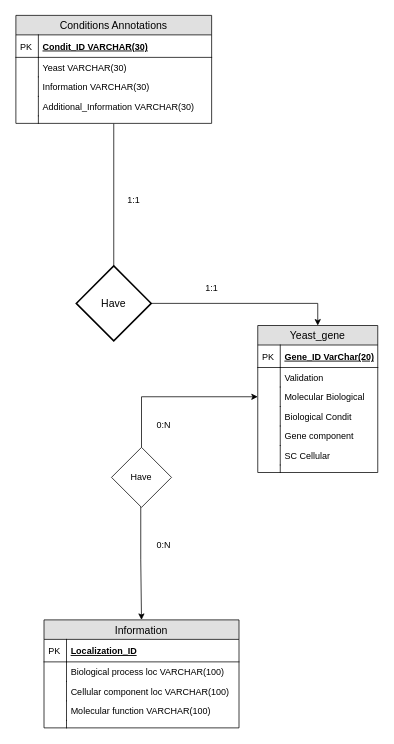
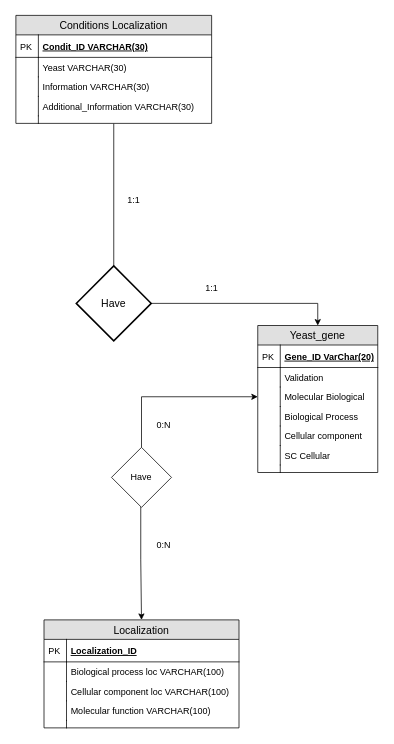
(113, 26) -> (113, 26)
(320, 417) -> (324, 417)
(318, 436) -> (325, 436)
(141, 630) -> (141, 630)
